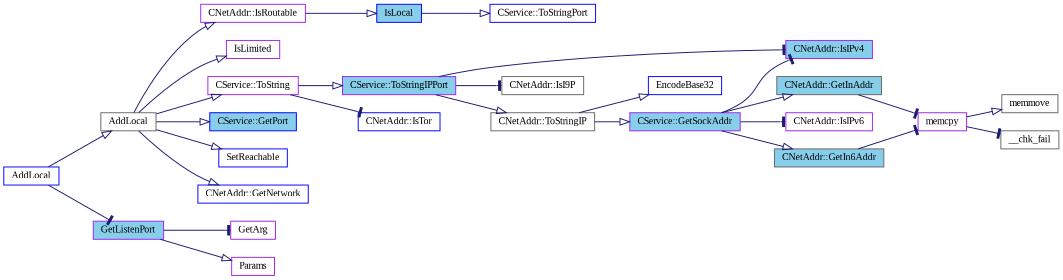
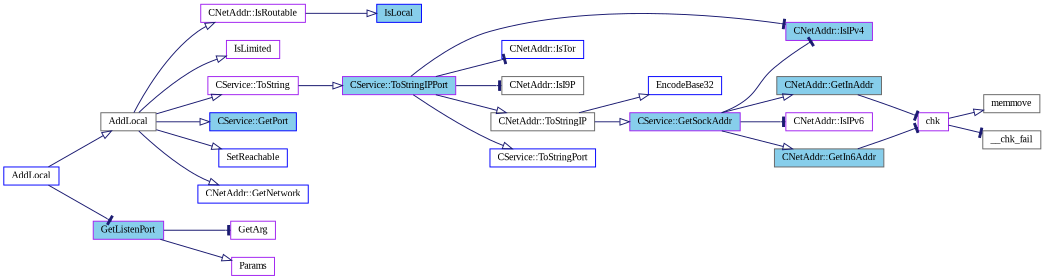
(451, 13) -> (457, 122)
(324, 103) -> (469, 68)
(942, 122) -> (933, 122)
